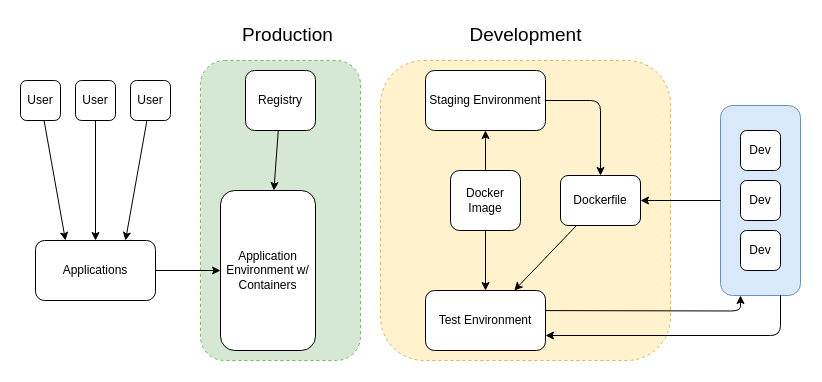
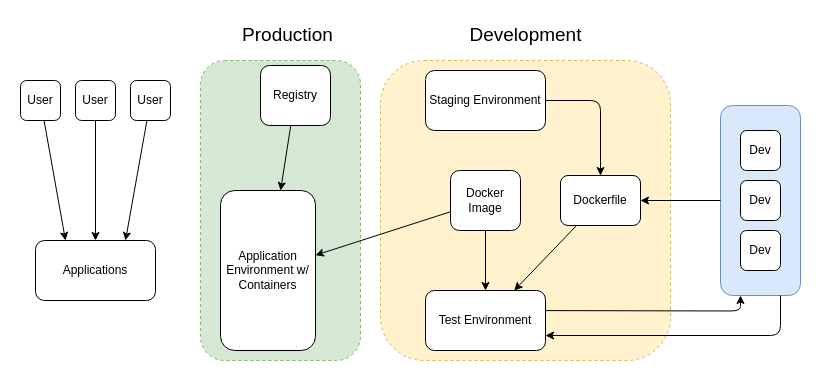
(281, 101) -> (296, 96)
(486, 154) -> (387, 232)
(185, 271) -> none
